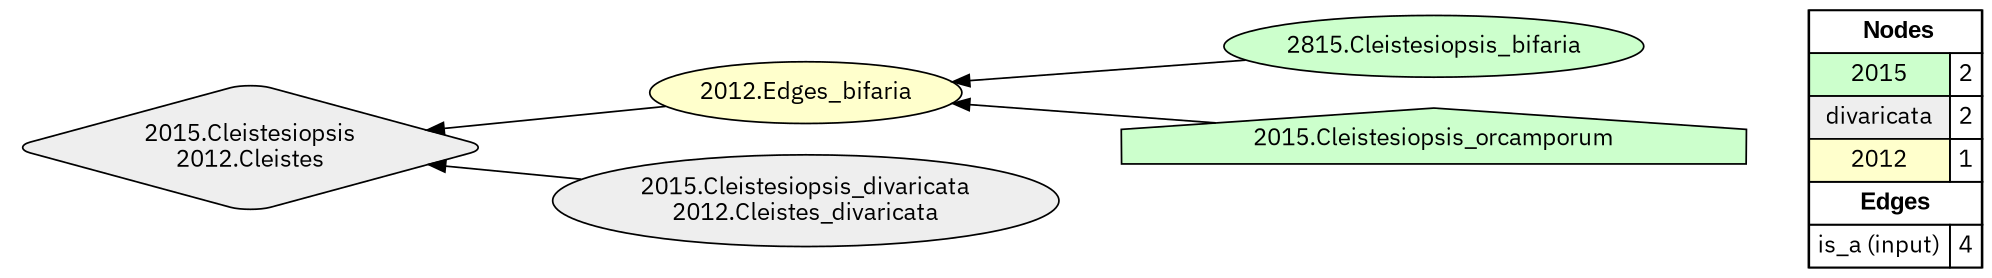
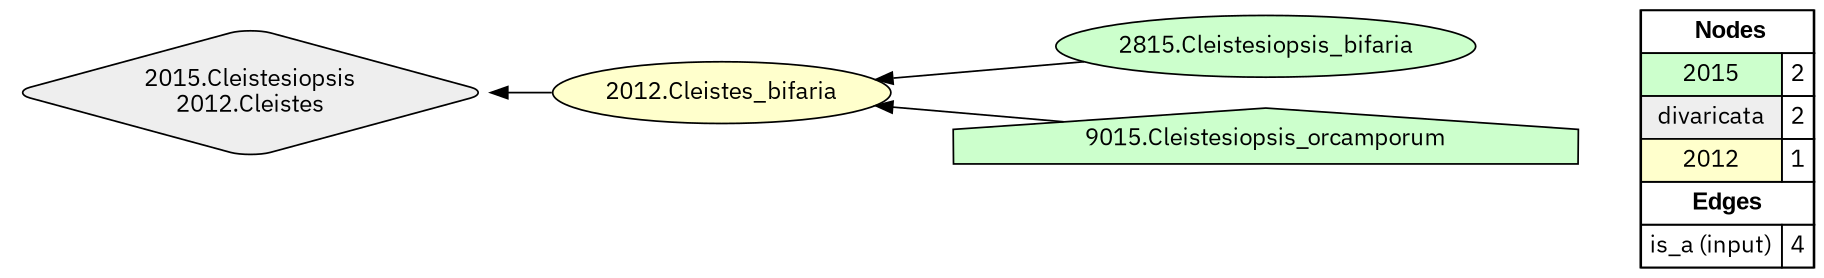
(806, 93) -> (722, 93)
(1434, 139) -> (1266, 139)
(806, 201) -> none
